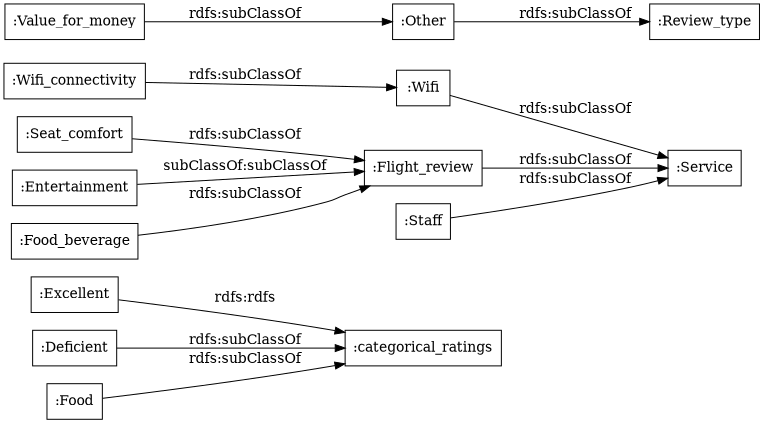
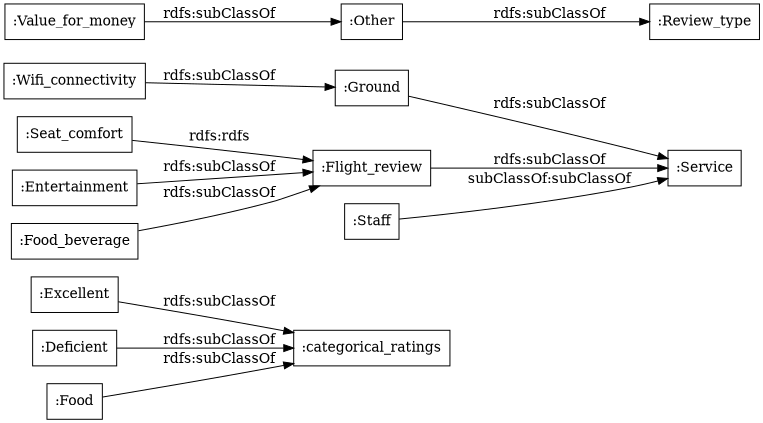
(423, 88) -> (372, 88)
(245, 135) -> (220, 137)
(245, 167) -> (220, 168)
(576, 179) -> (550, 179)
(245, 298) -> (220, 302)
